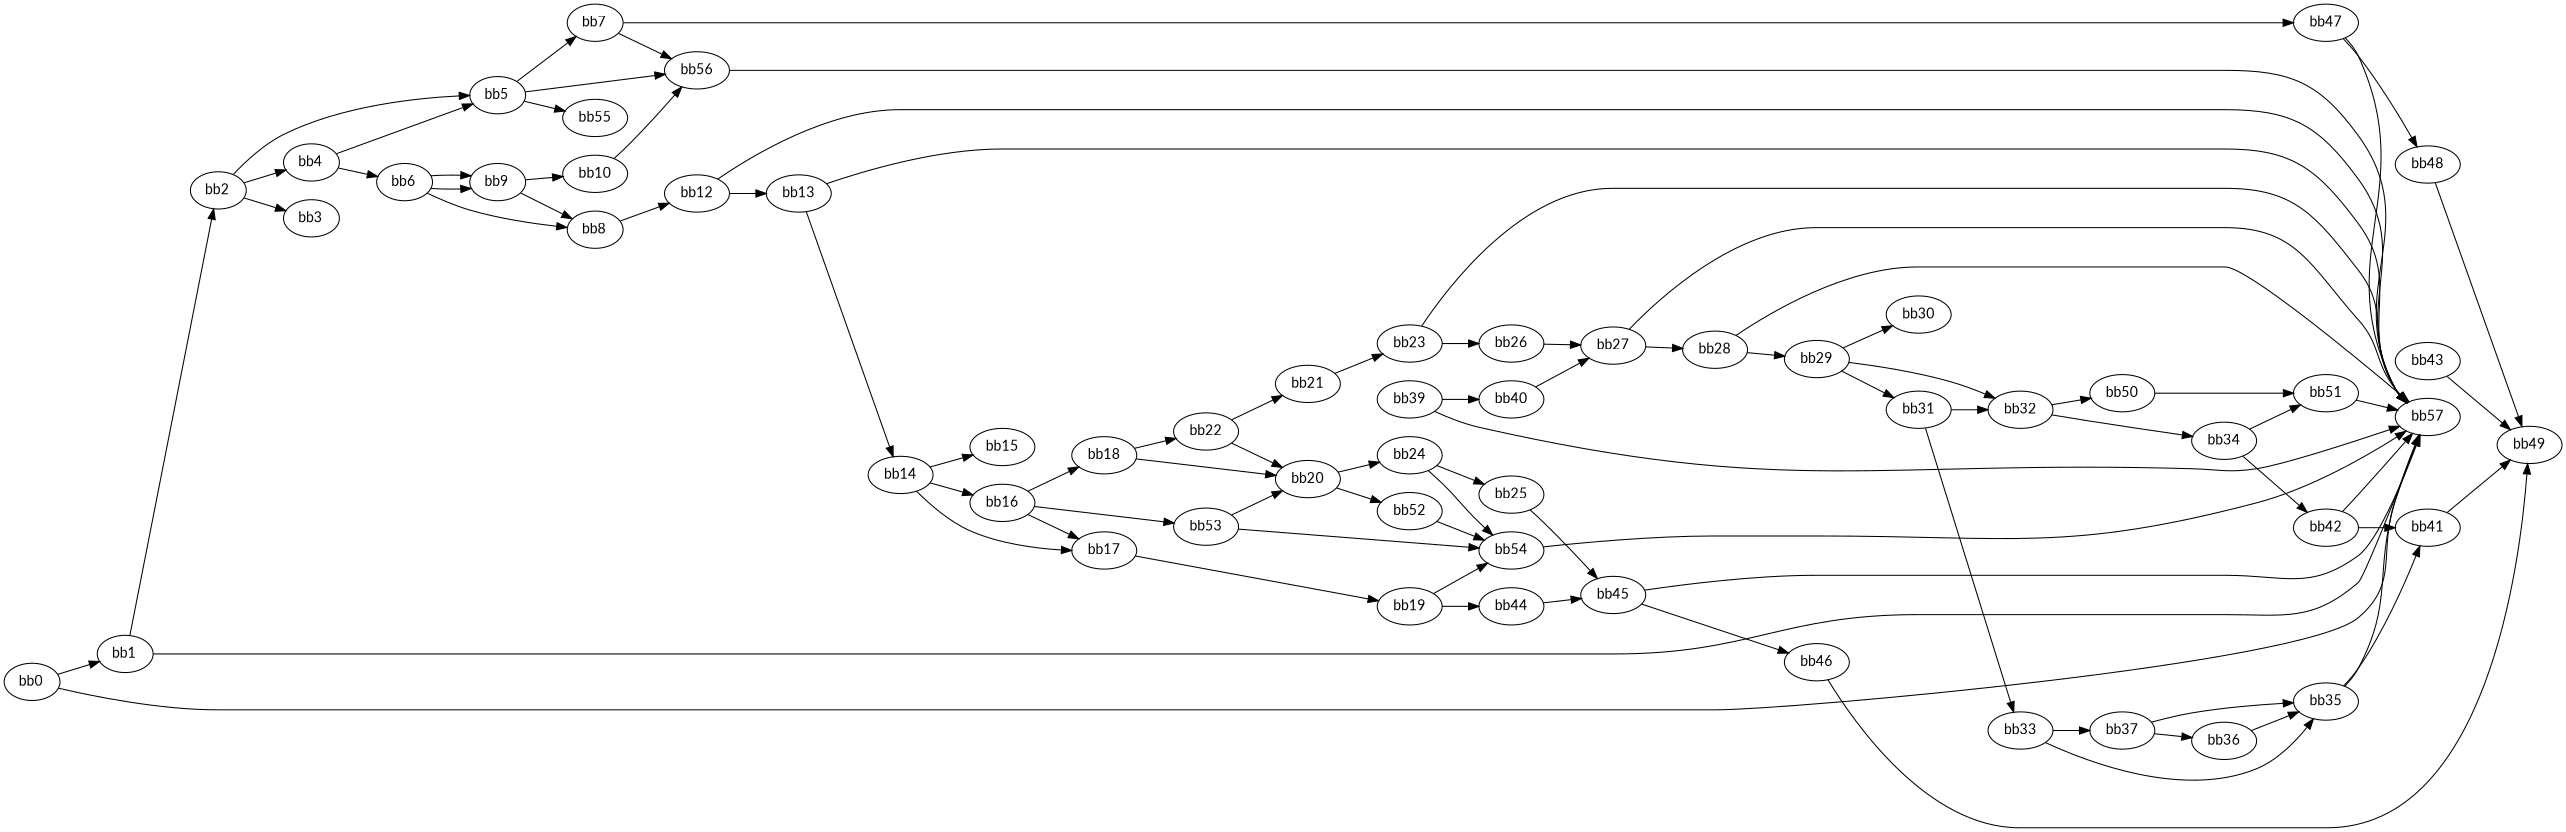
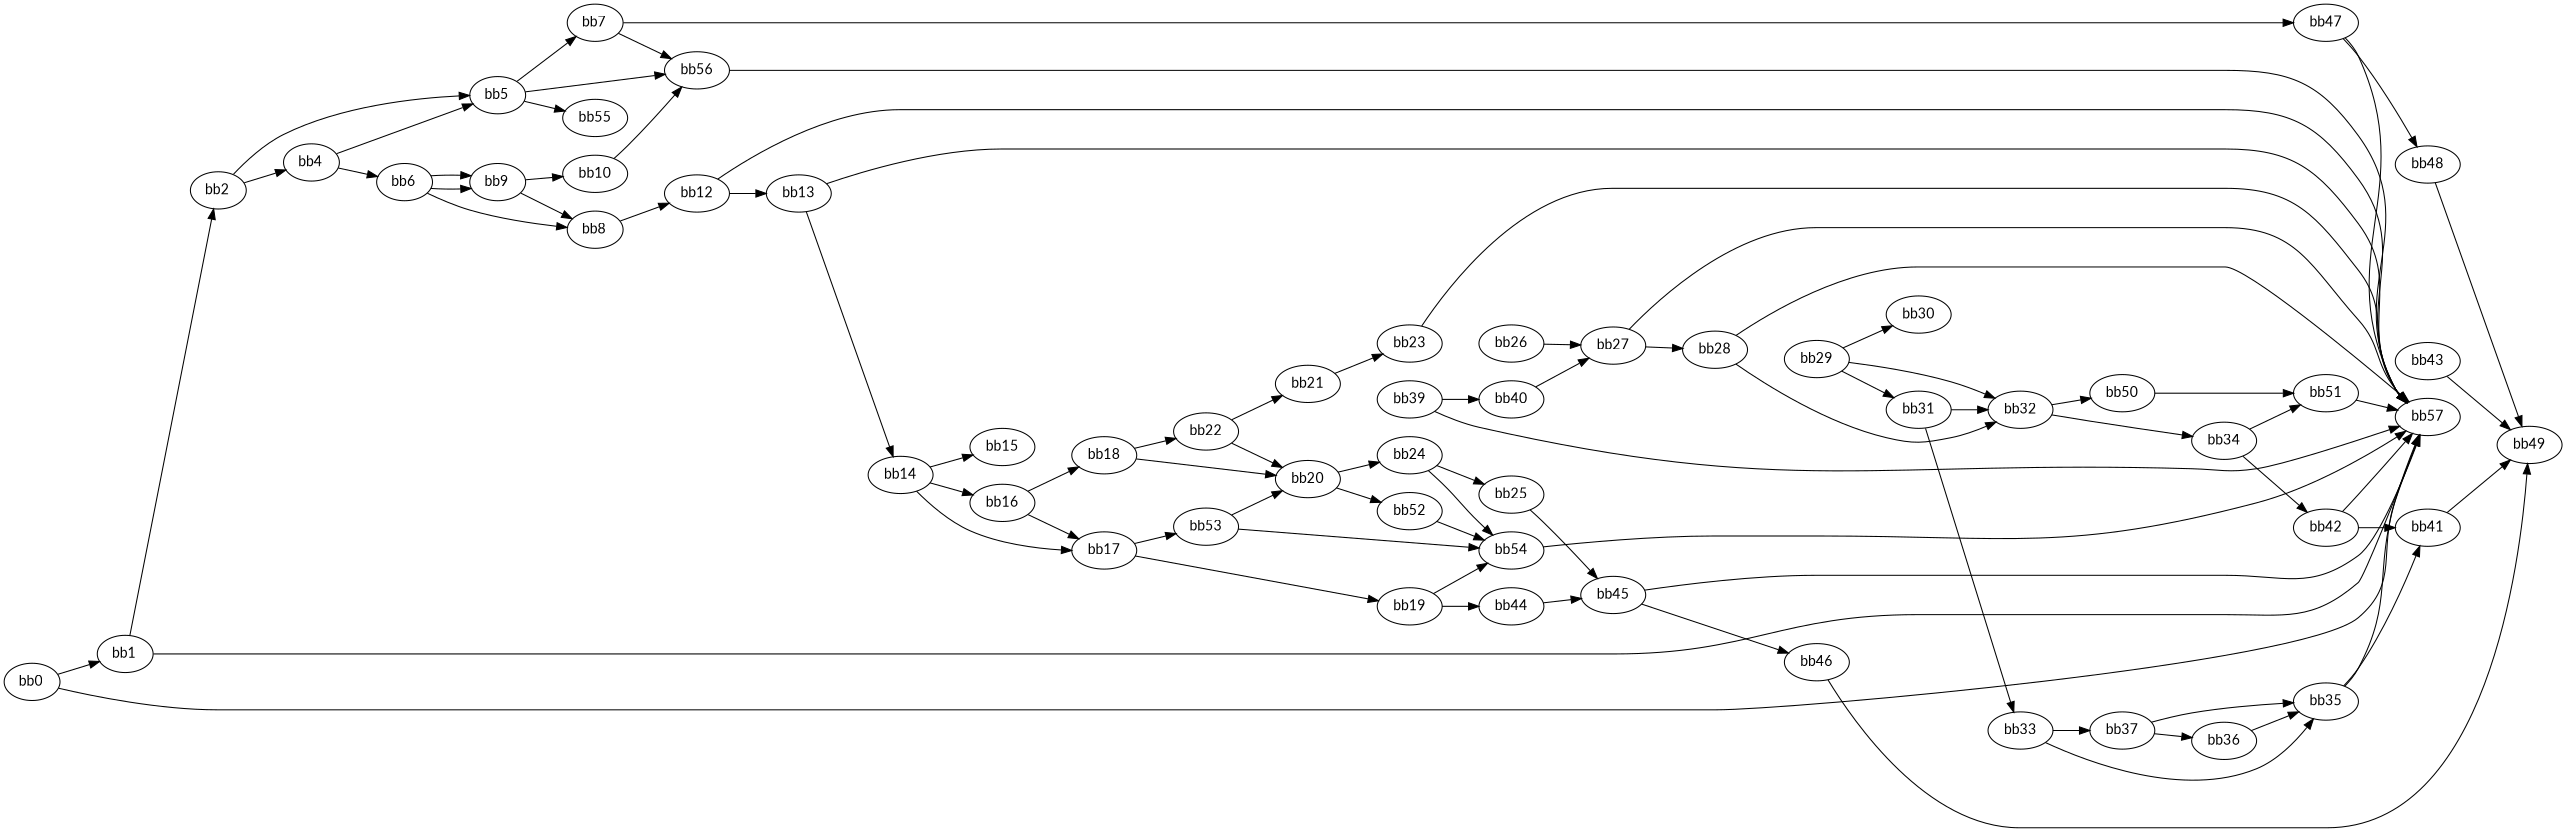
(311, 218) -> none
(1455, 344) -> none
(1761, 354) -> (1855, 428)
(1099, 514) -> (1150, 540)
